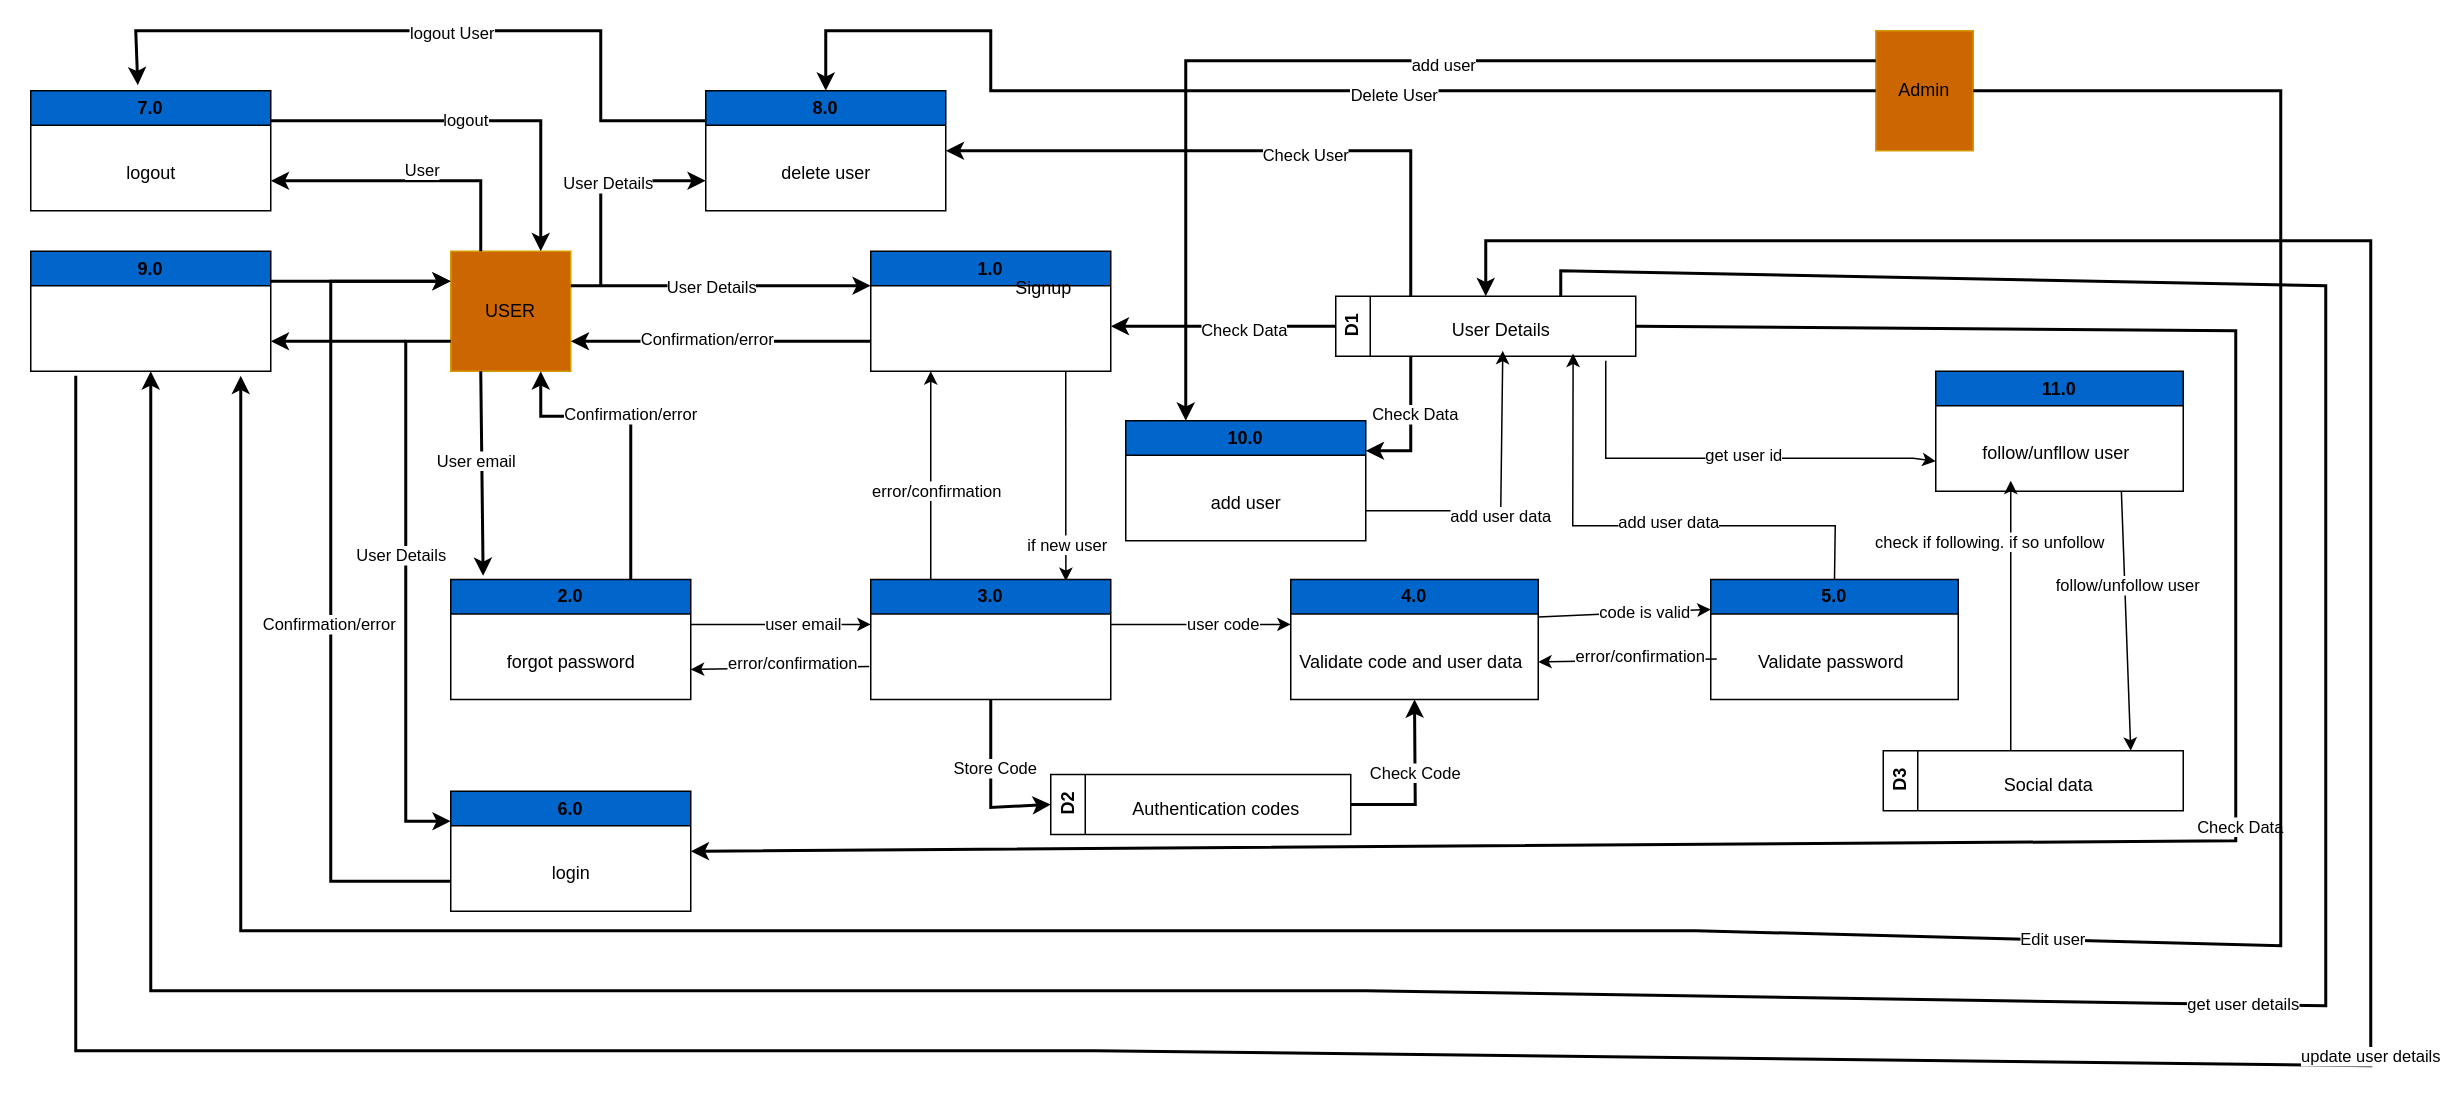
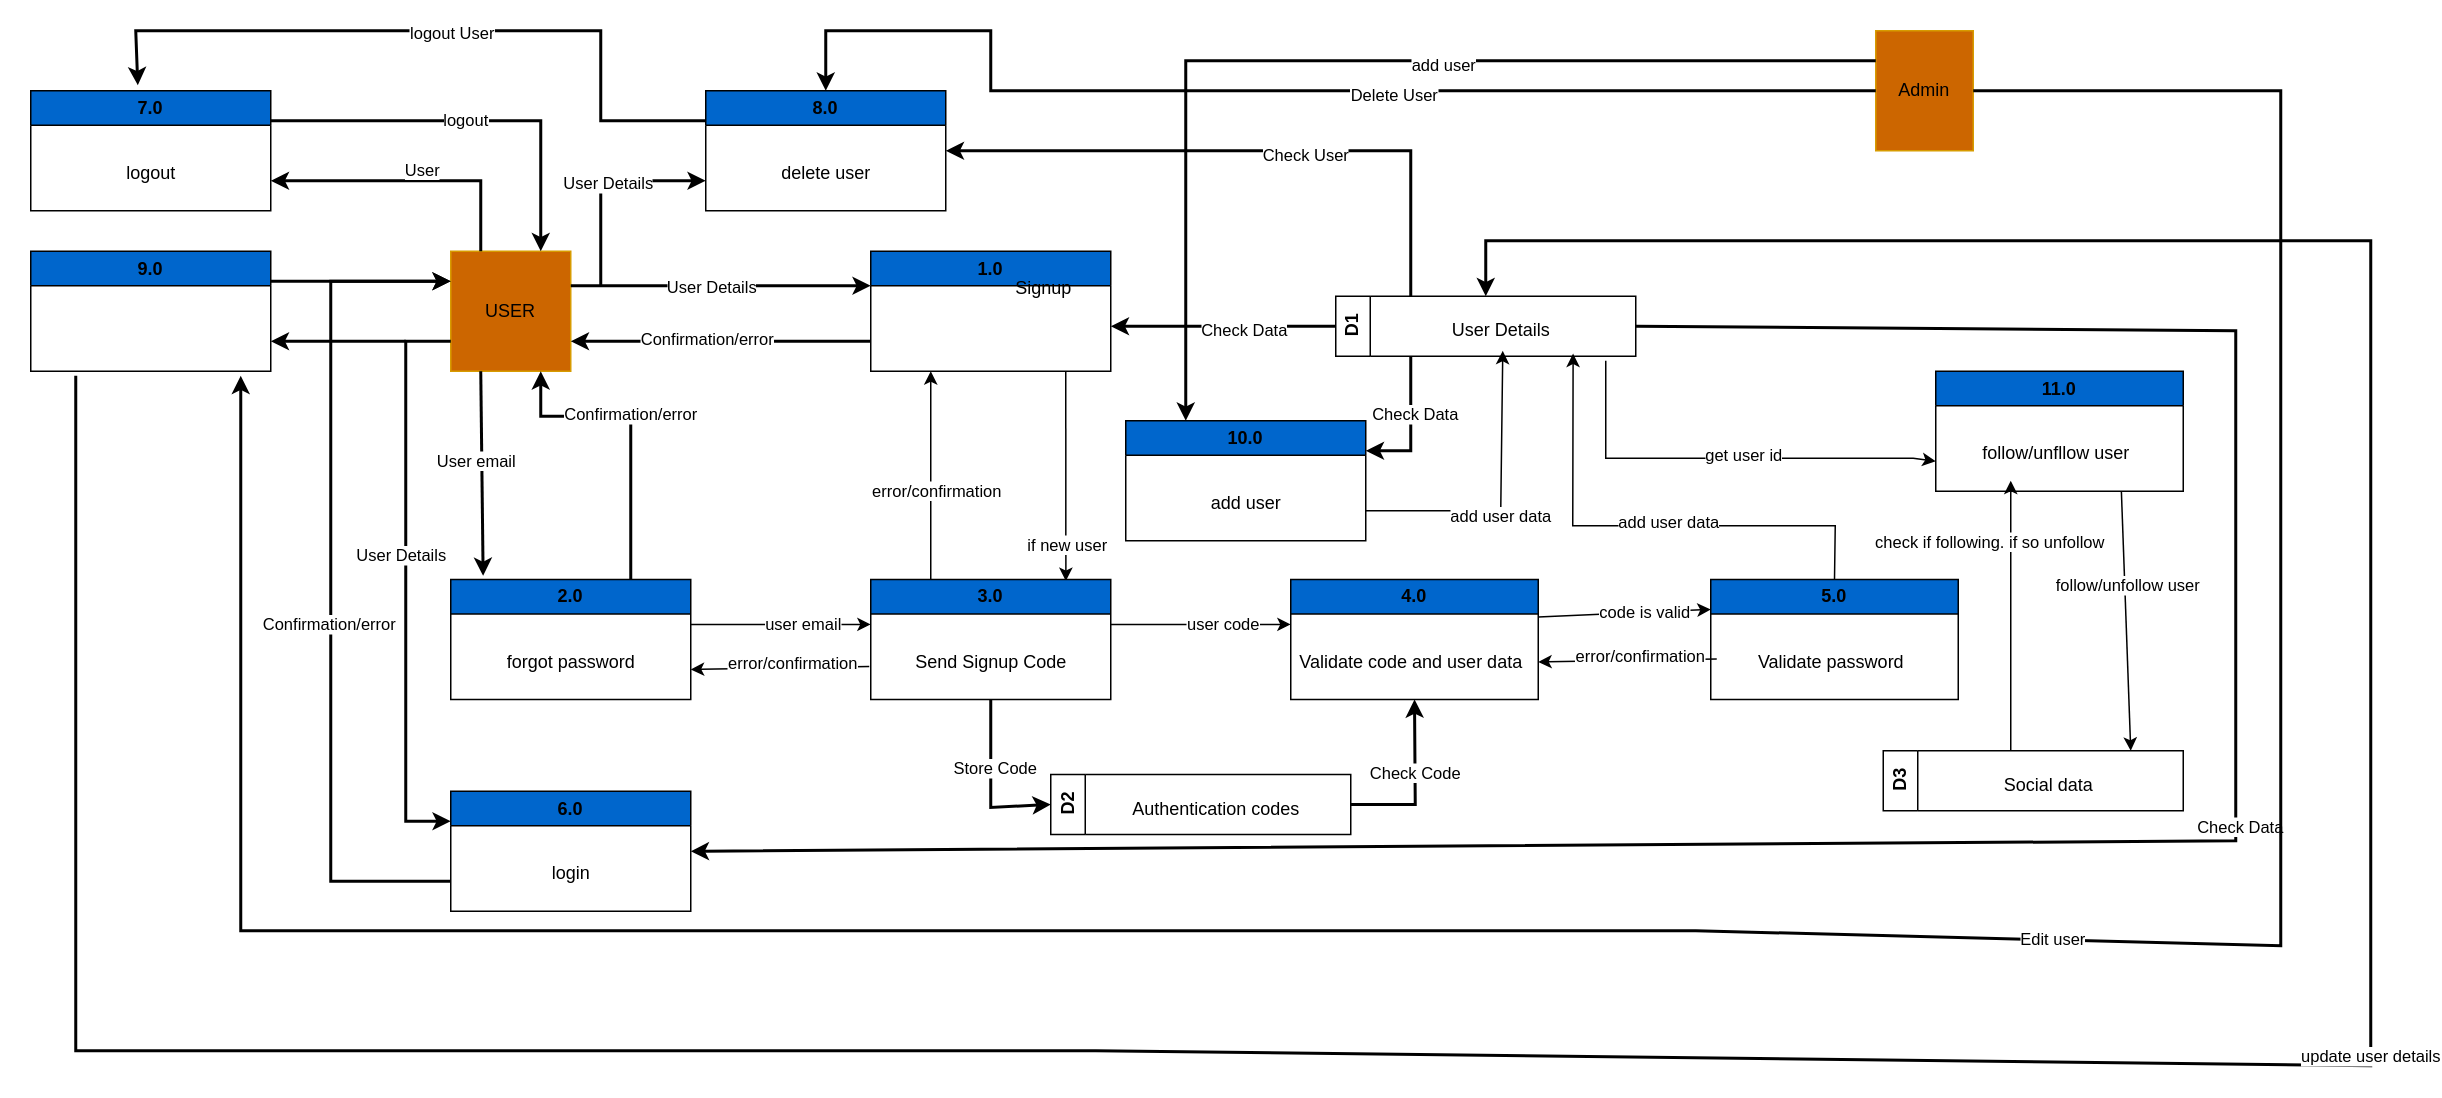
none -> (991, 662)
(1689, 996) -> none
